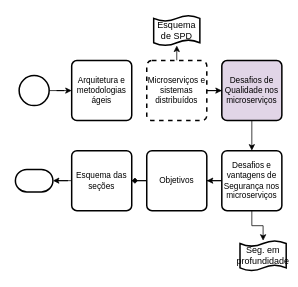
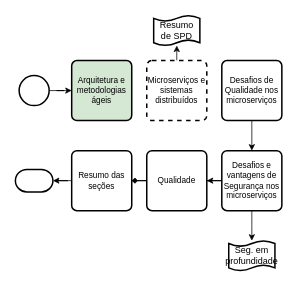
(177, 30) -> (177, 30)
(102, 90) -> (102, 90)
(217, 90) -> none
(252, 90) -> (252, 90)
(102, 180) -> (102, 180)
(177, 180) -> (177, 180)
(263, 255) -> (252, 255)
